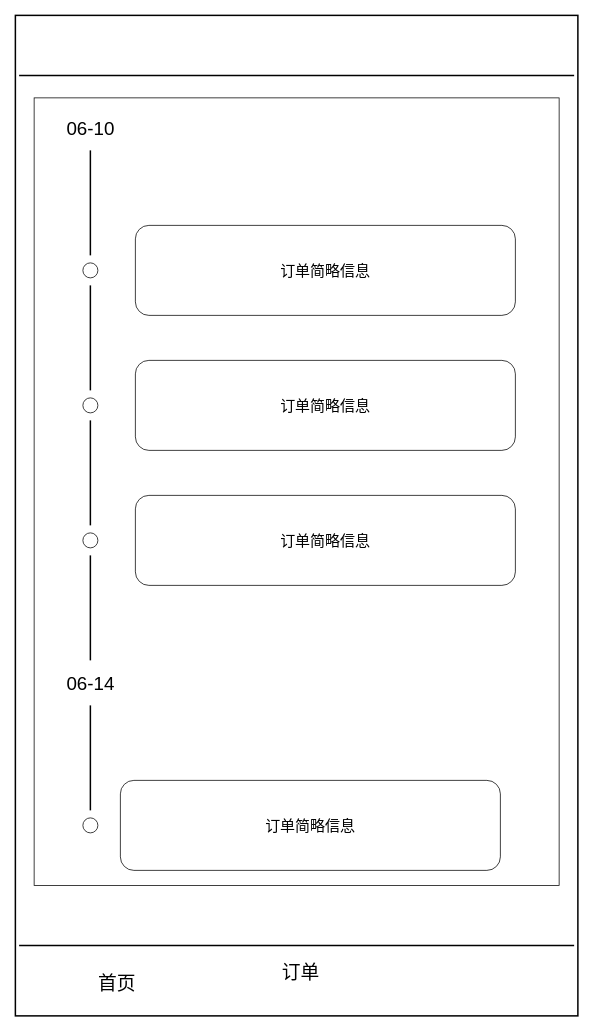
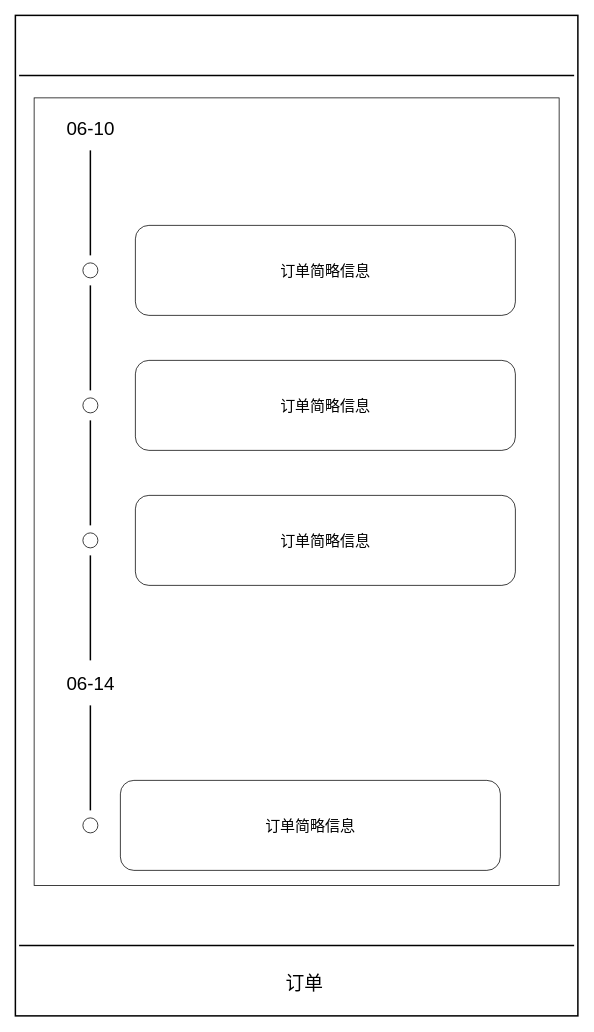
(300, 972) -> (304, 983)
(117, 983) -> none
